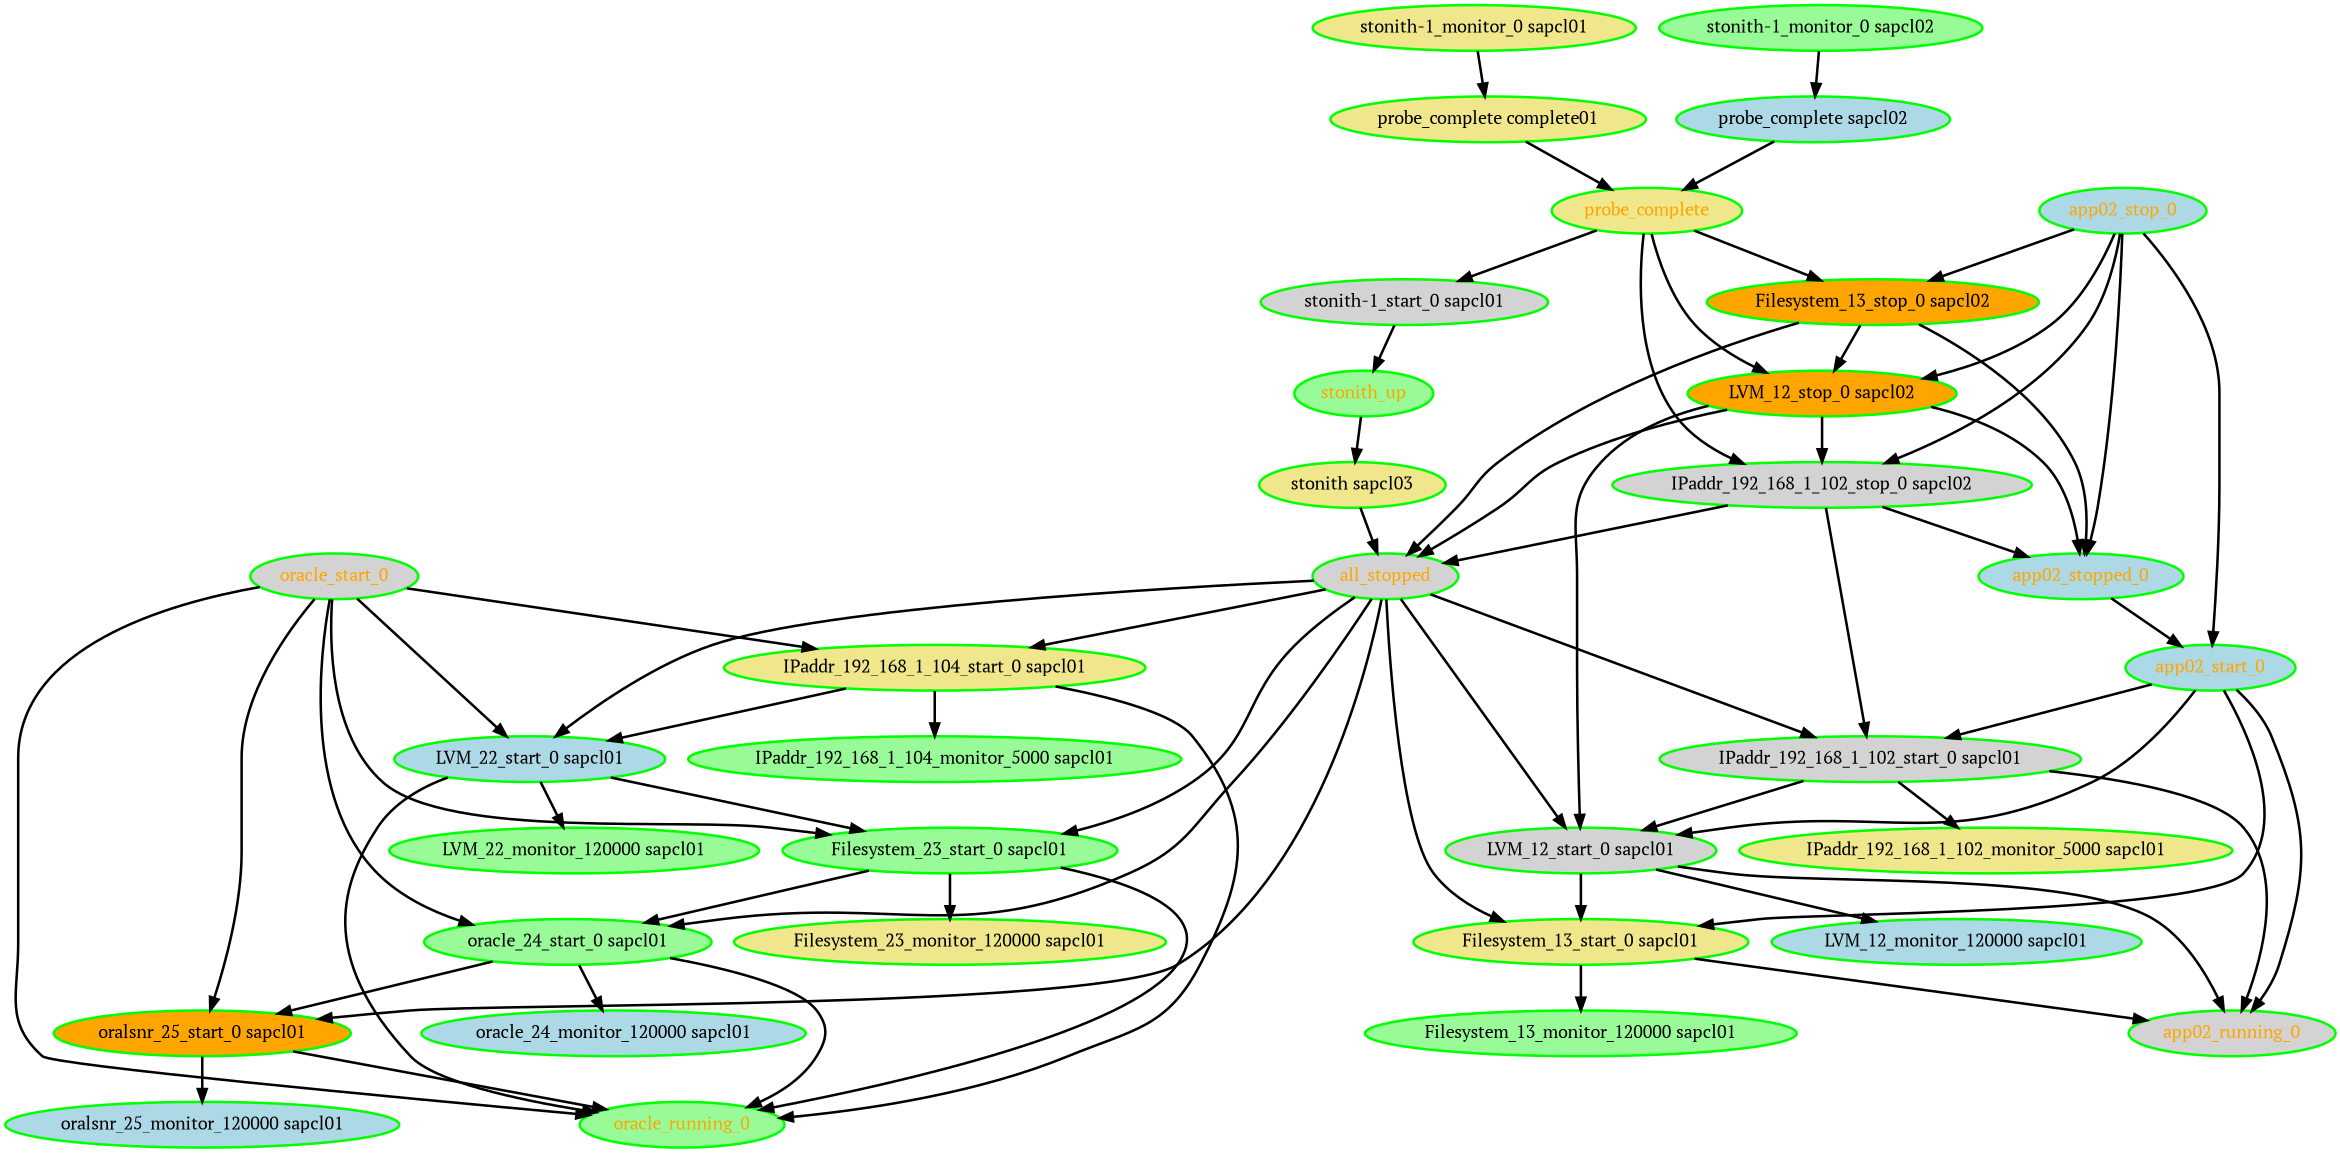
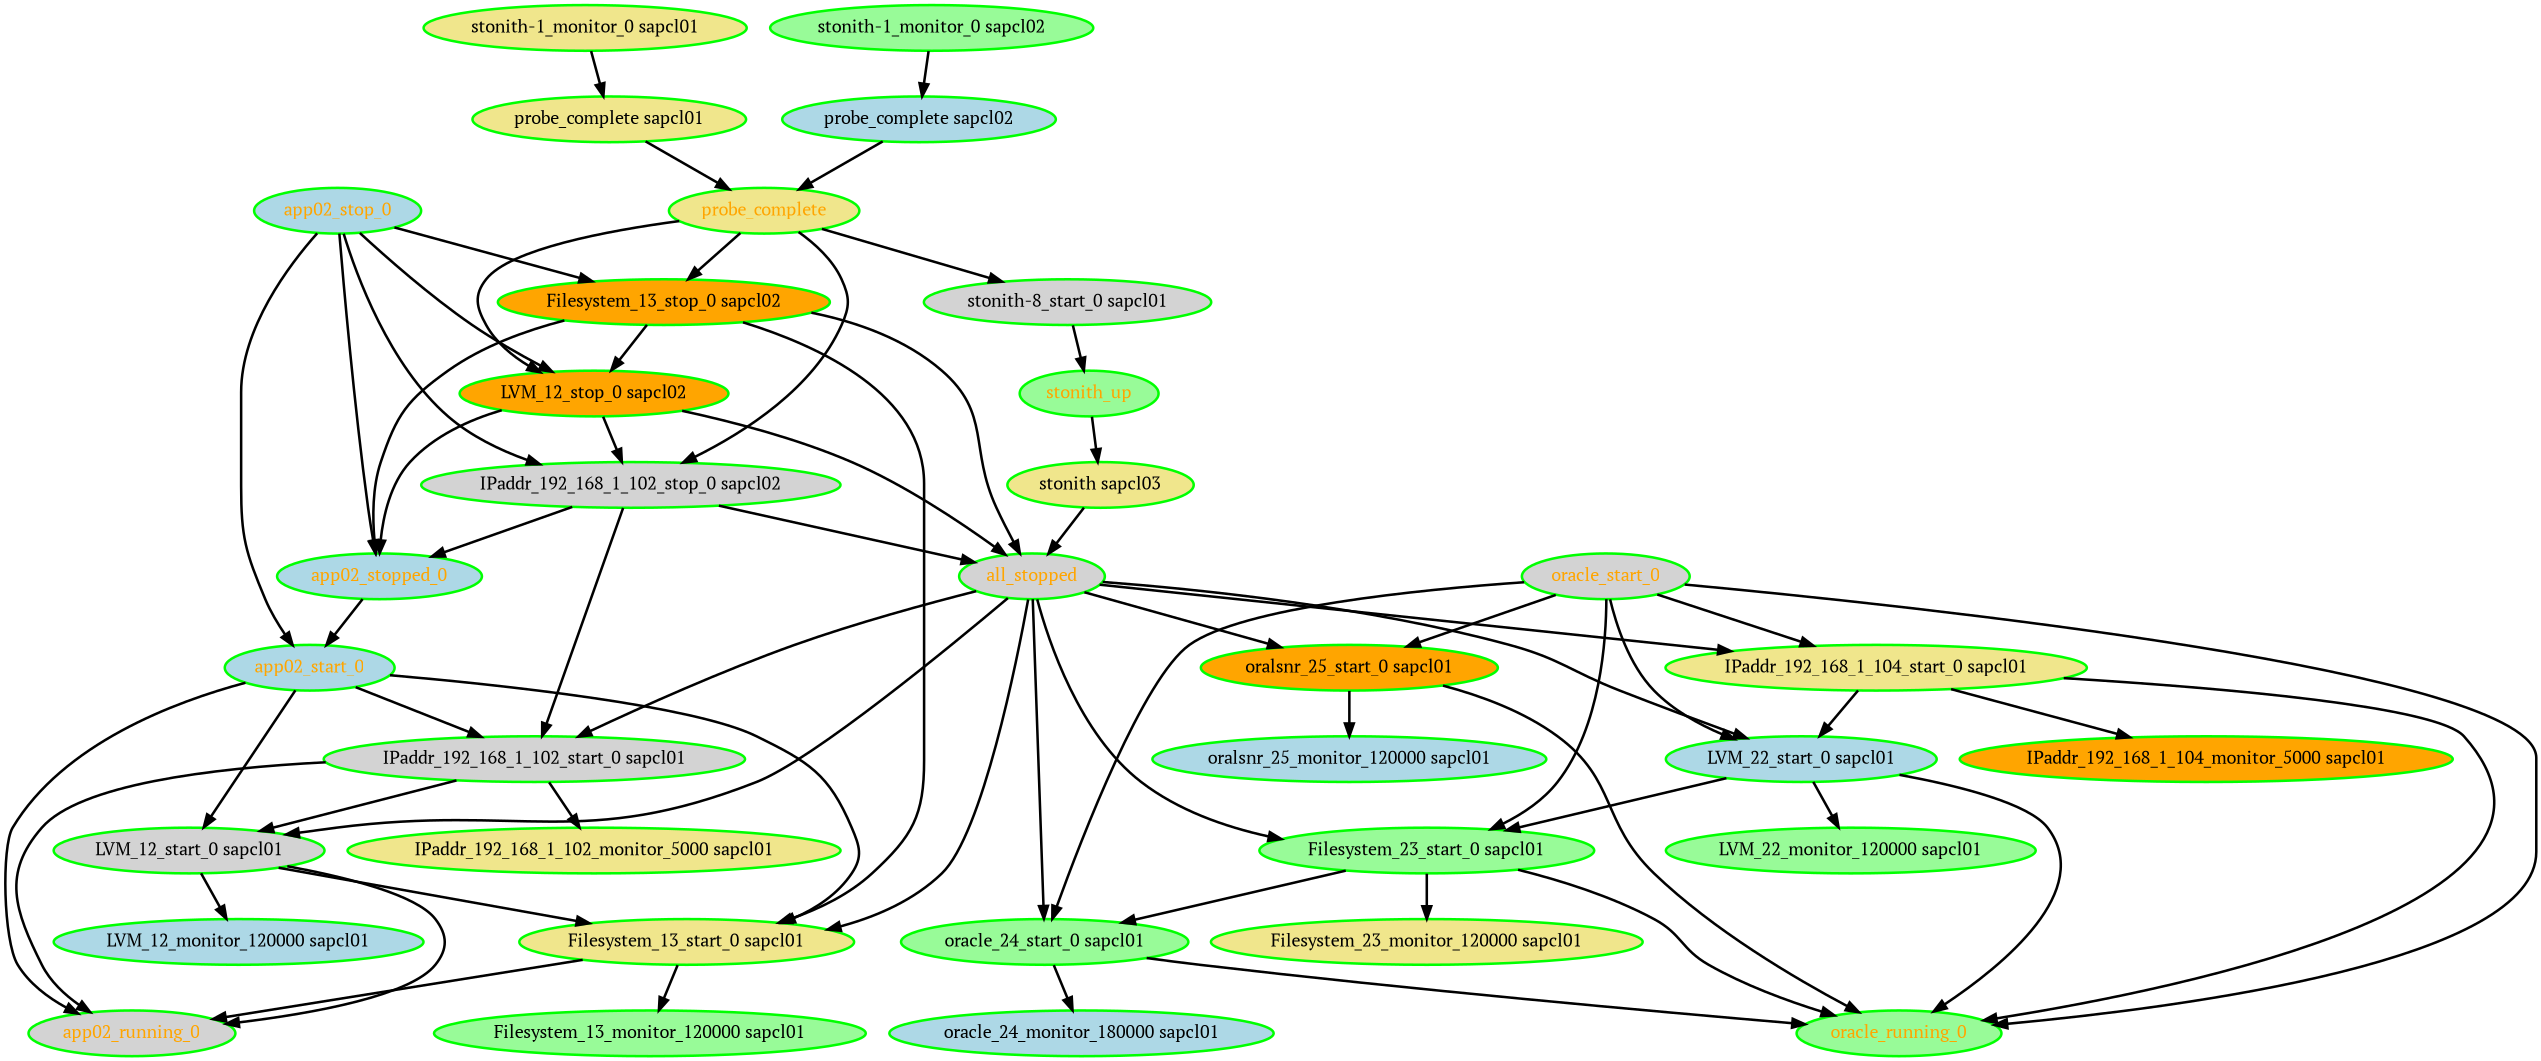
(1488, 119) -> (609, 119)
(1404, 302) -> (1068, 302)
(1577, 574) -> none
none -> (924, 585)
(935, 759) -> (2206, 759)
(392, 986) -> none
(614, 1033) -> (1082, 1033)
